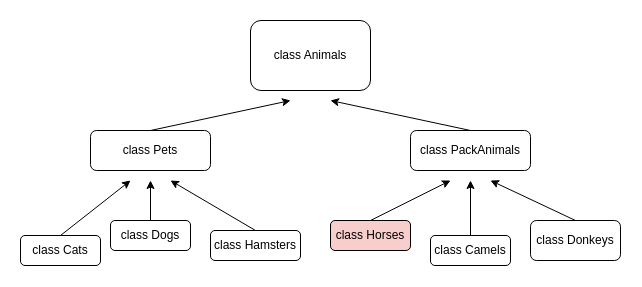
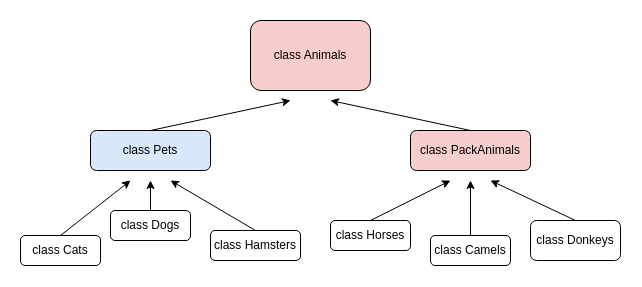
(311, 56) -> (311, 56)
(151, 151) -> (151, 151)
(471, 151) -> (471, 151)
(151, 236) -> (151, 226)
(371, 236) -> (371, 236)
